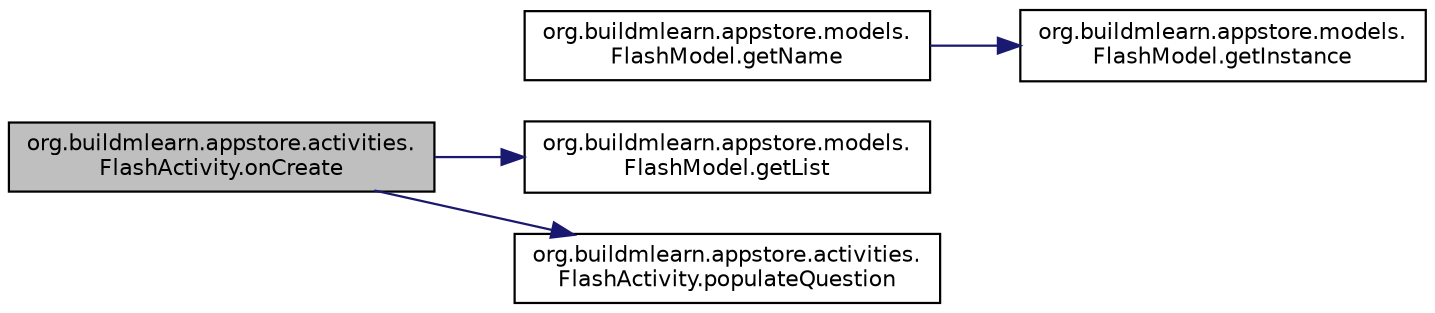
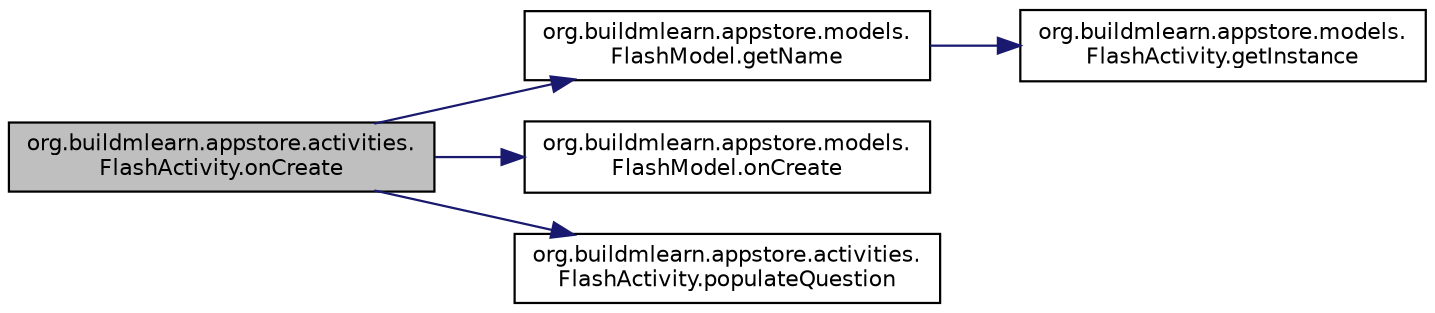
(1223, 46) -> (1223, 46)
none -> (463, 104)
(727, 157) -> (727, 157)
